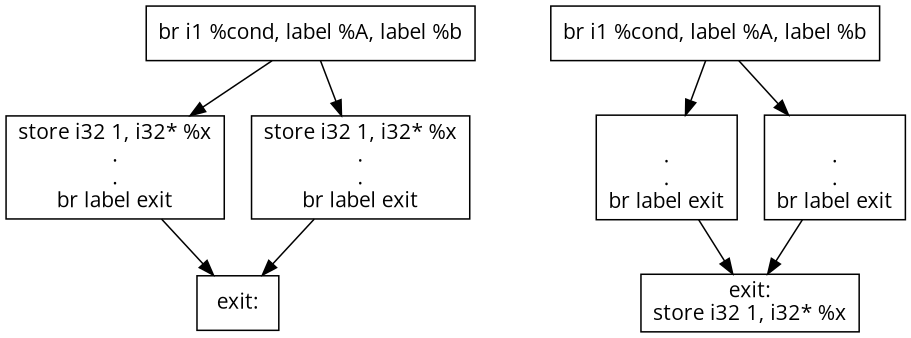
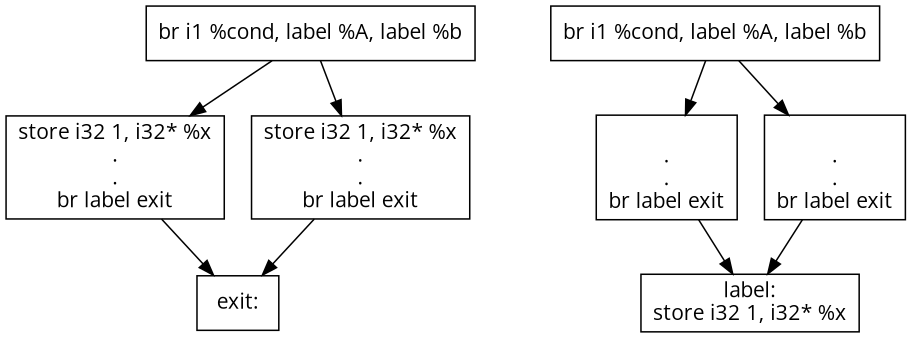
(750, 303) -> (750, 303)
